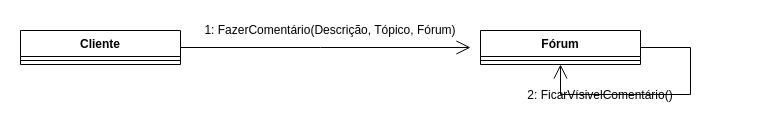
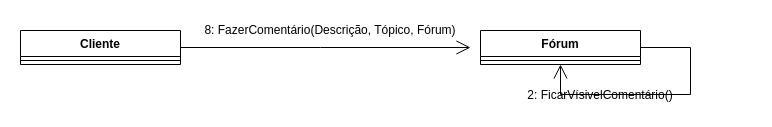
(331, 31) -> (331, 31)
